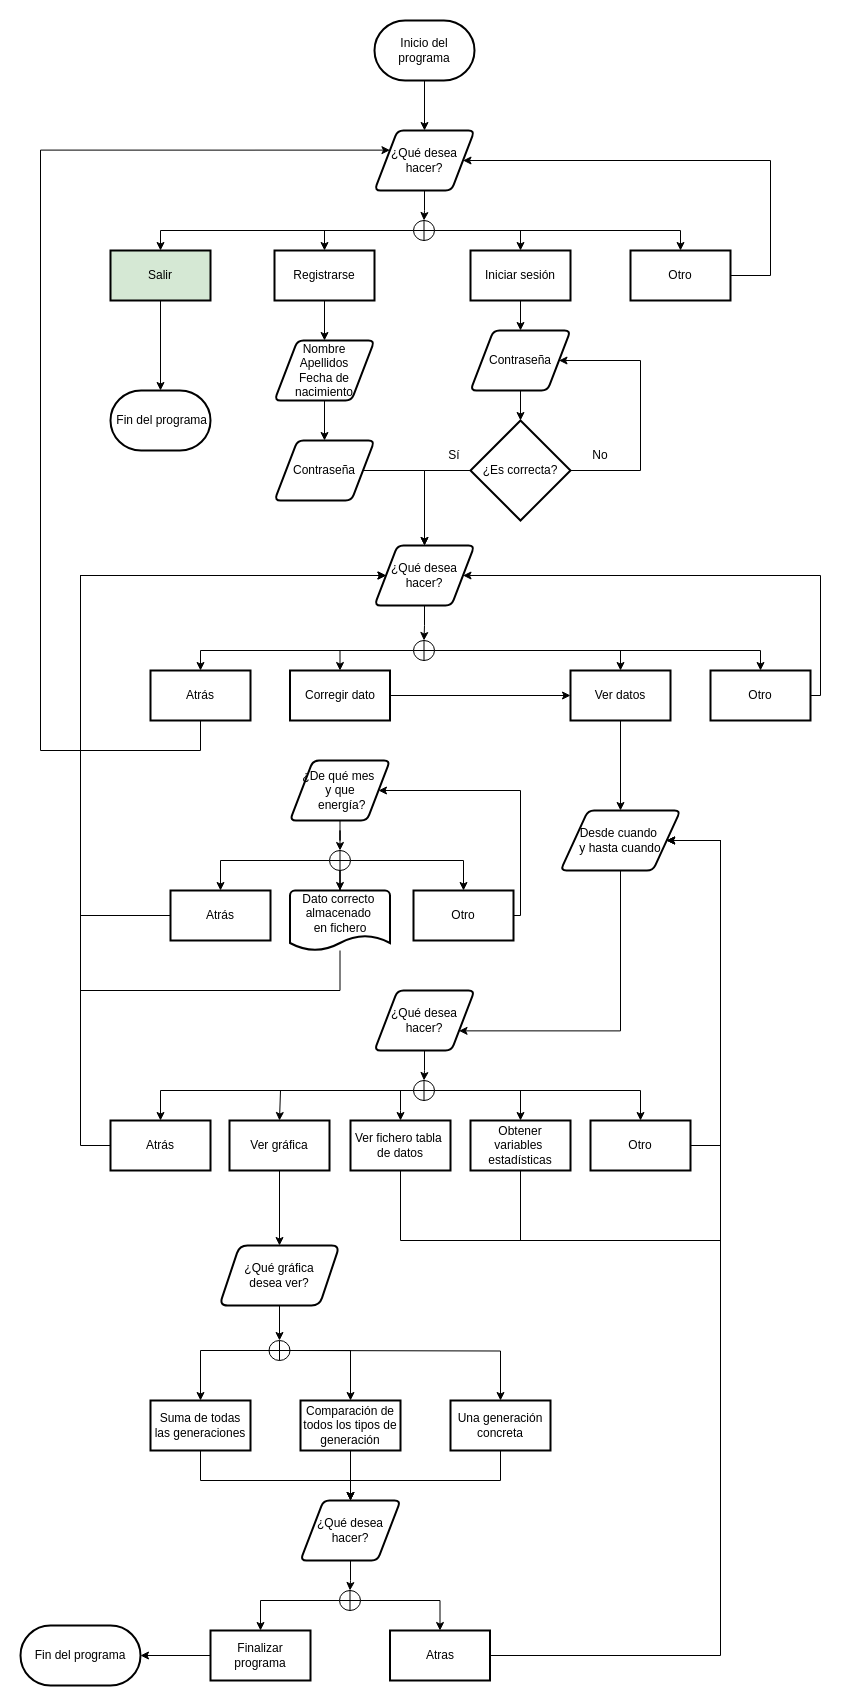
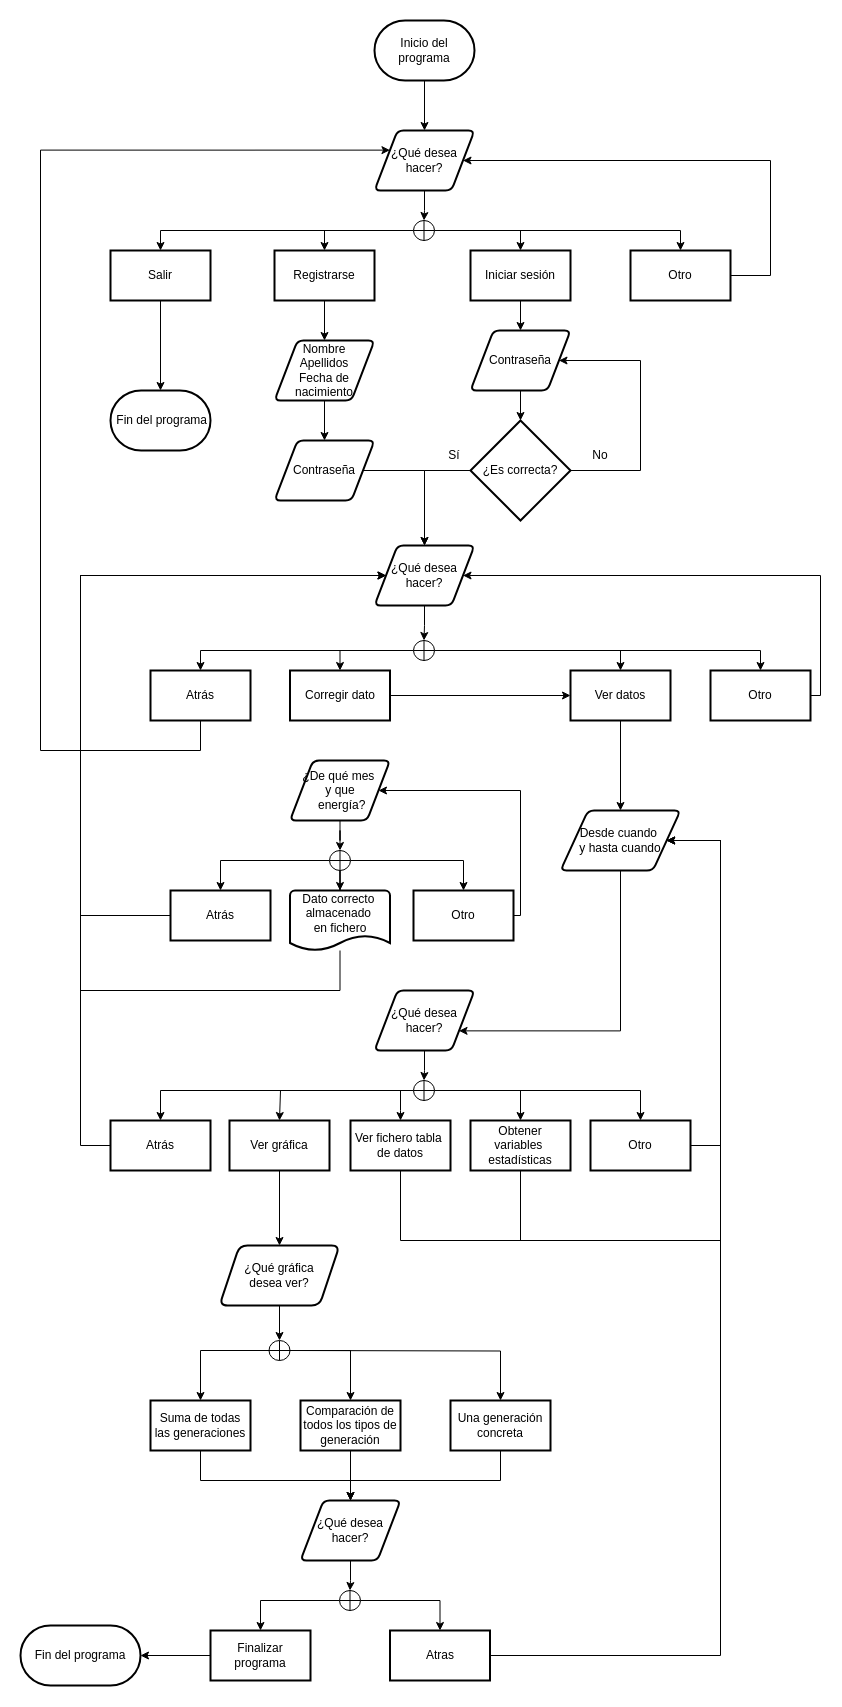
(161, 276) -> (161, 276)
